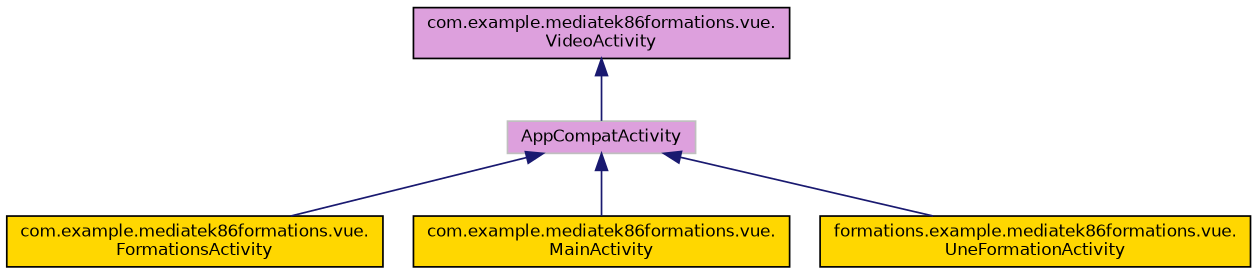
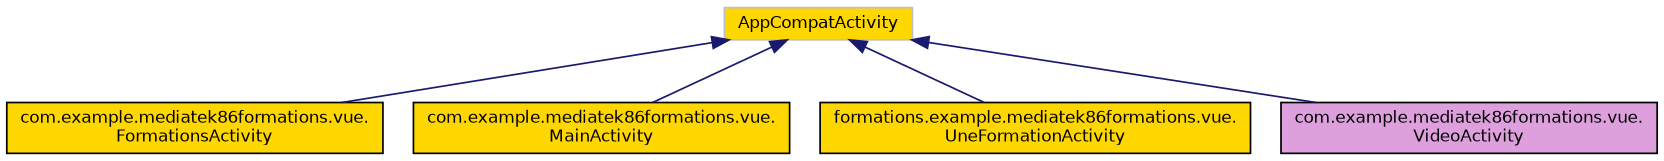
(602, 98) -> (1122, 73)
(602, 137) -> (818, 24)
